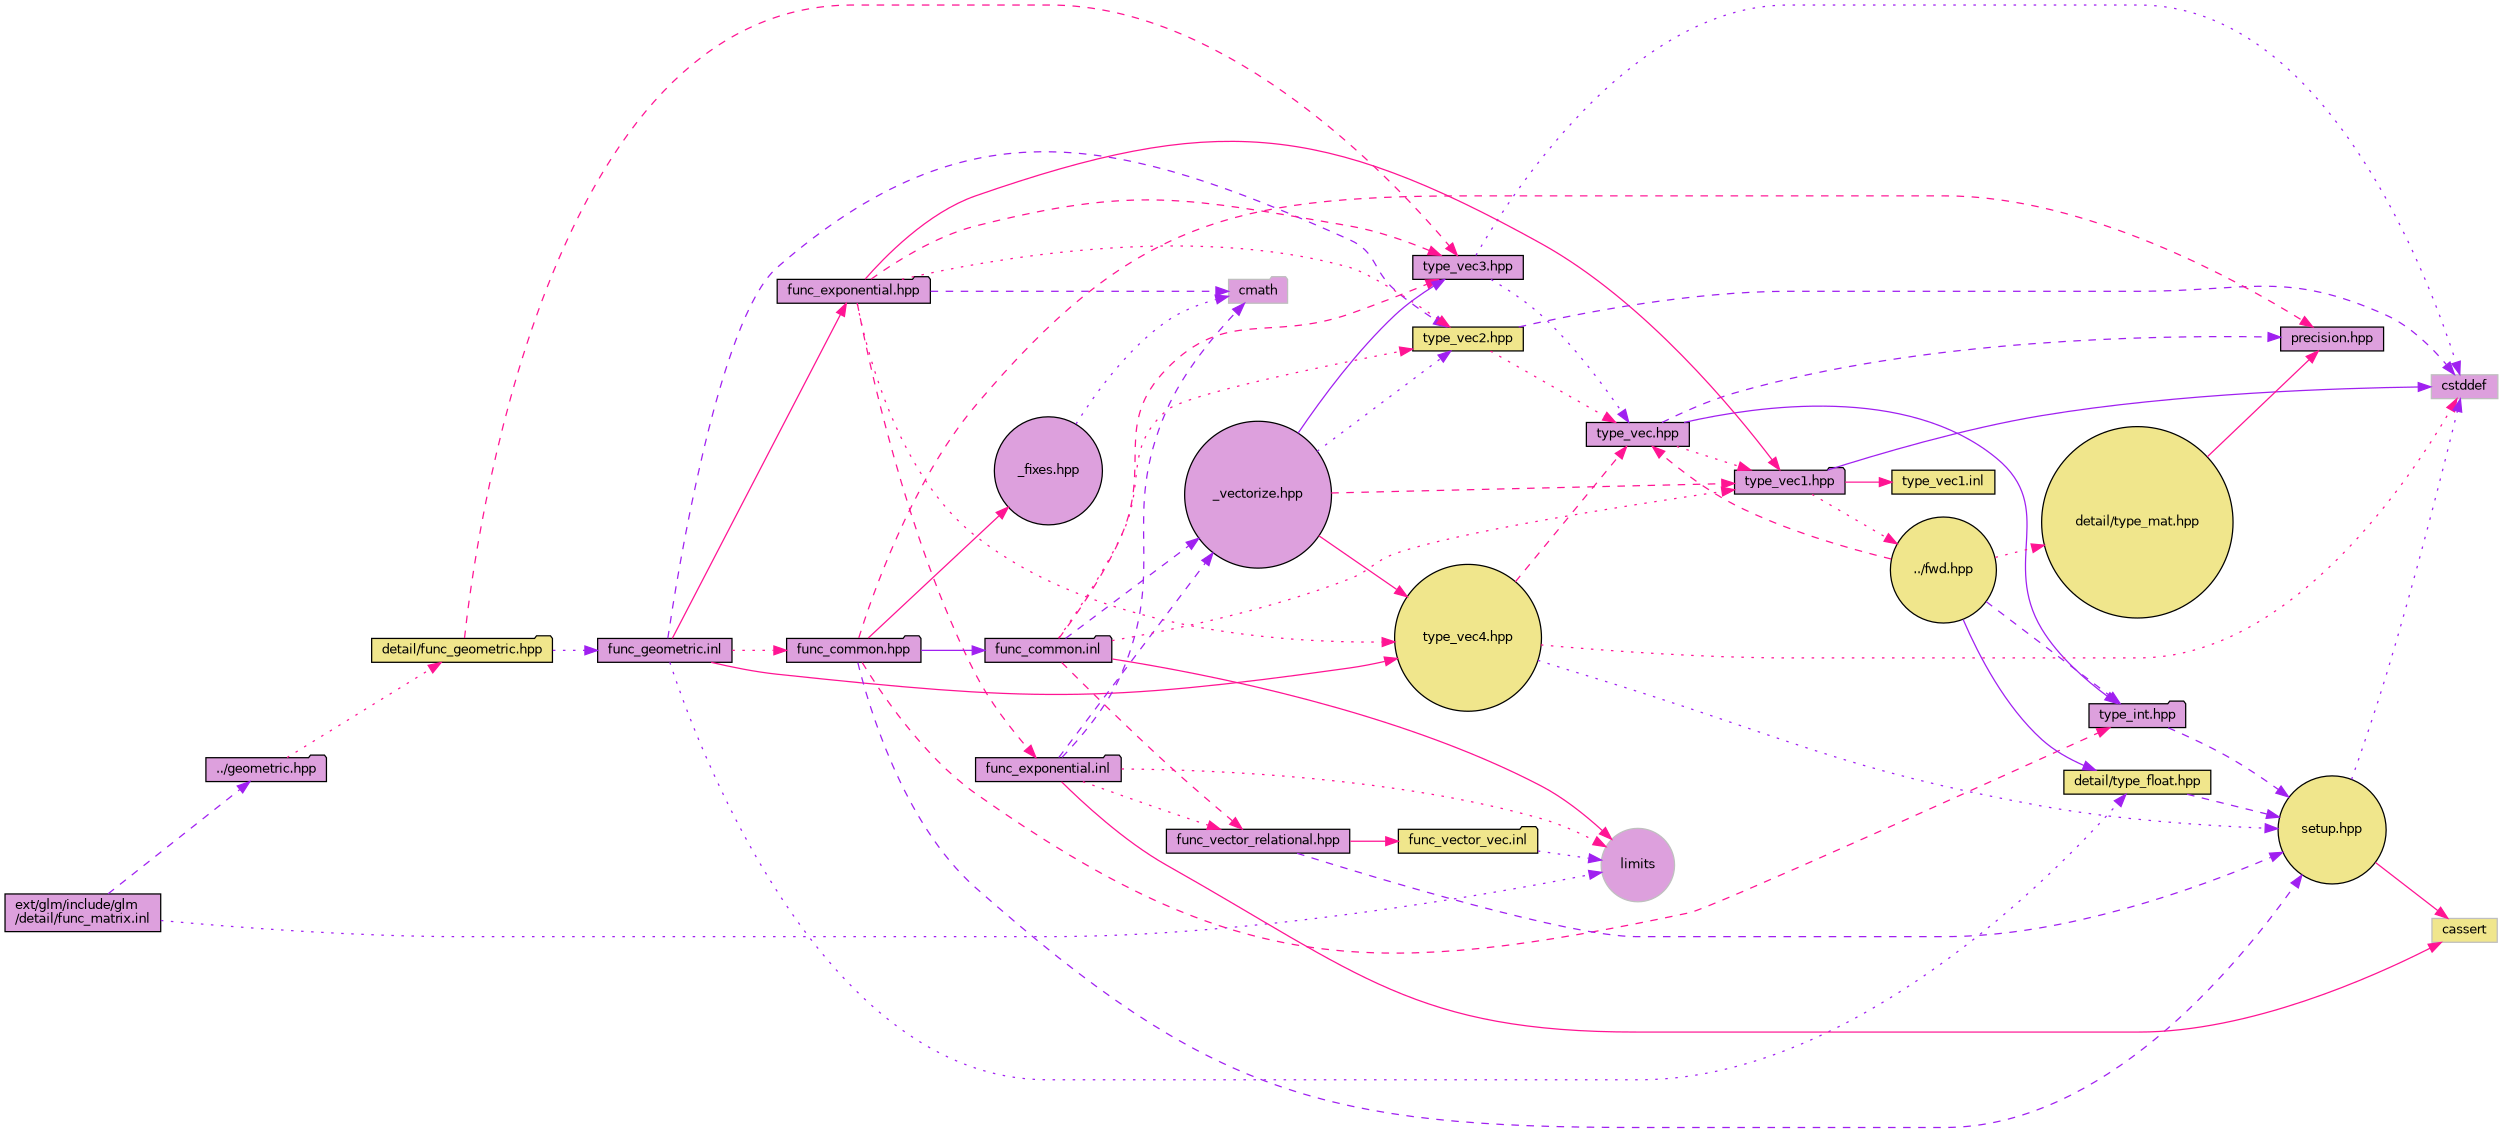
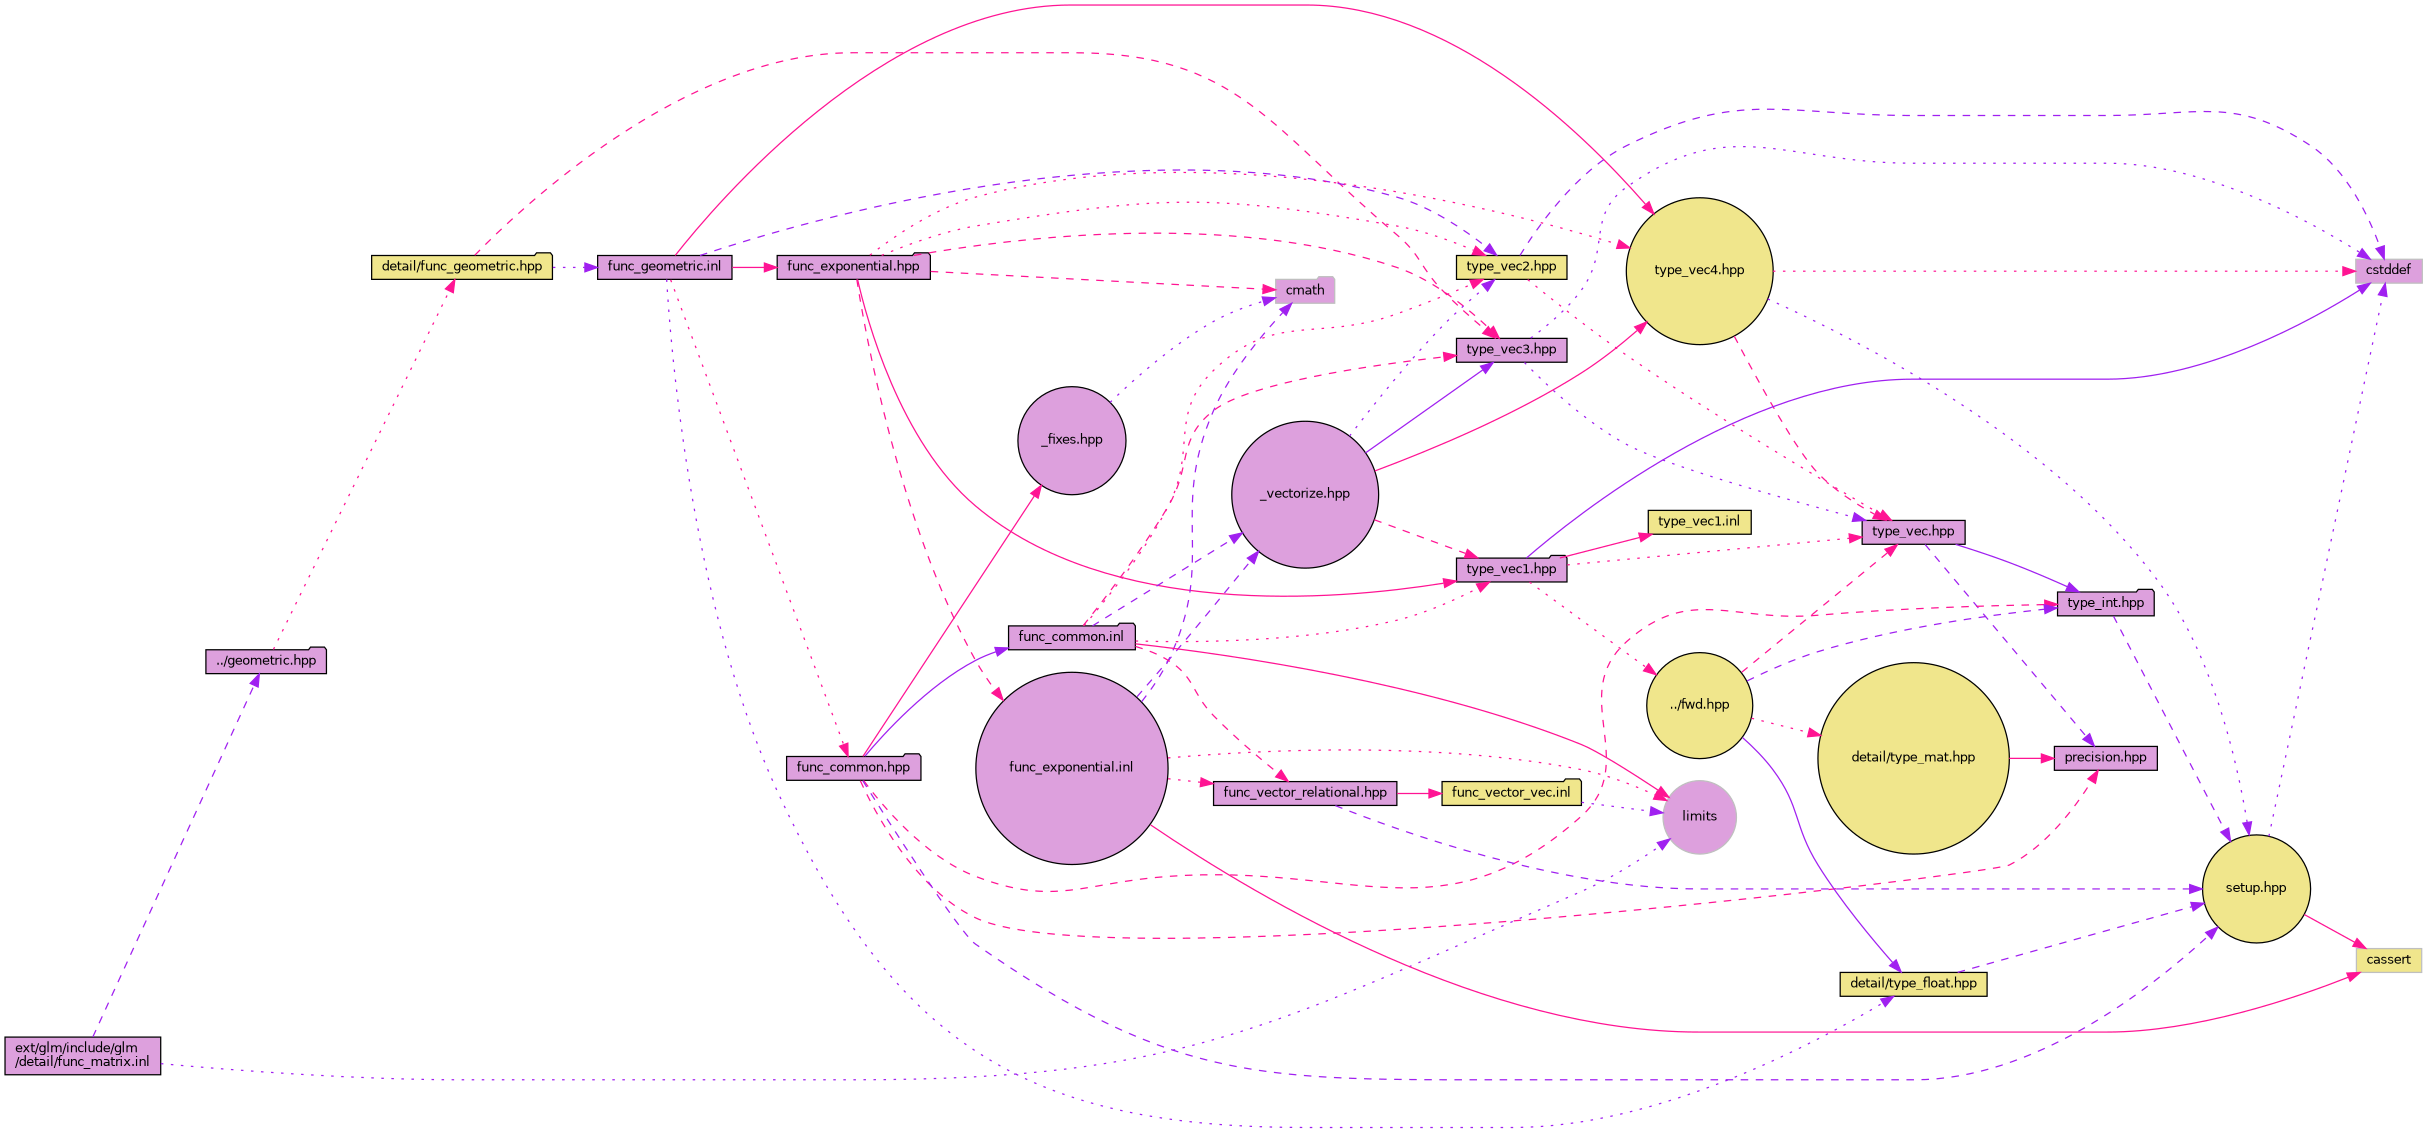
(1073, 291) -> (1097, 280)
(1708, 456) -> (1708, 552)
(1048, 770) -> (1072, 768)
